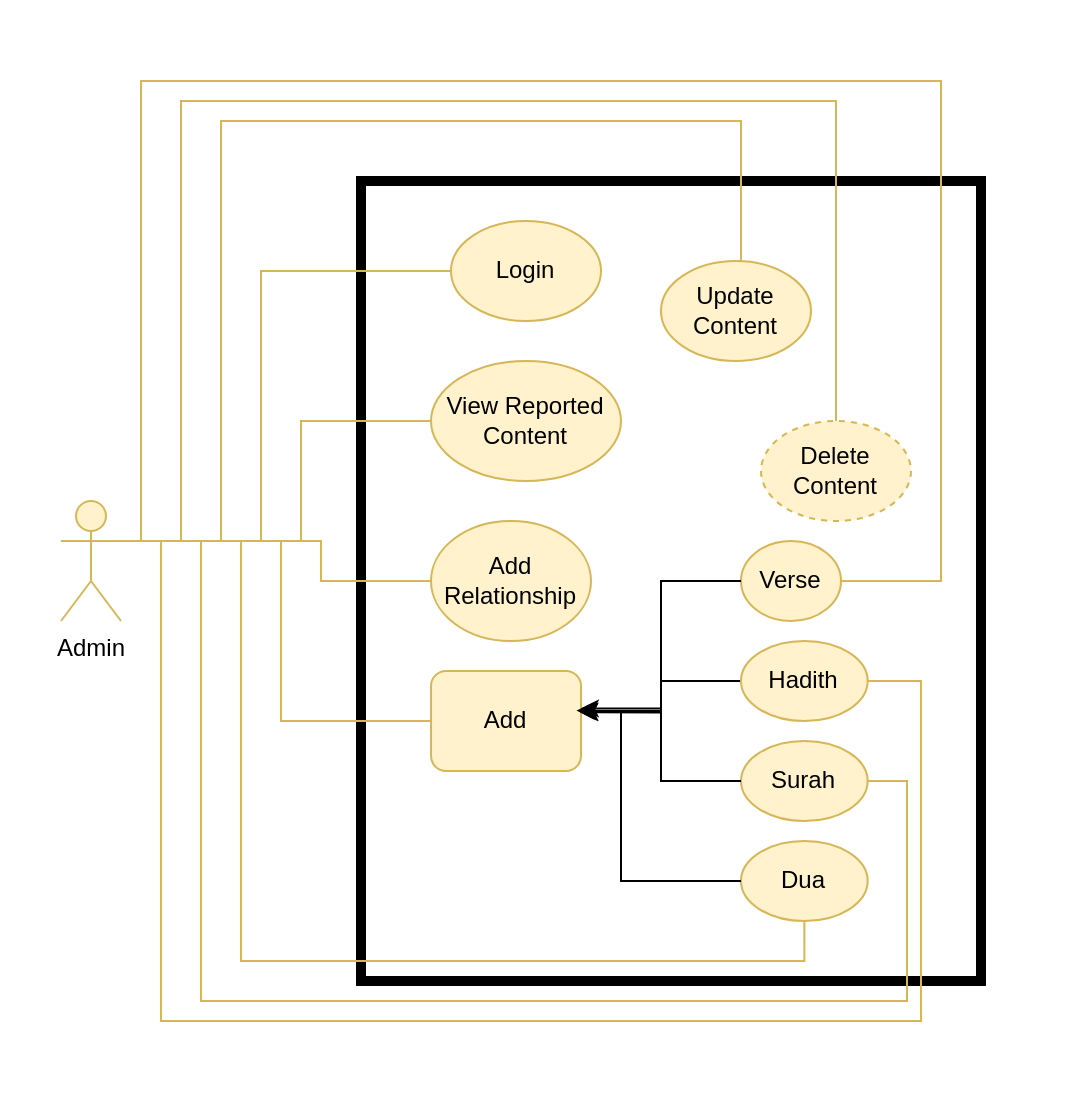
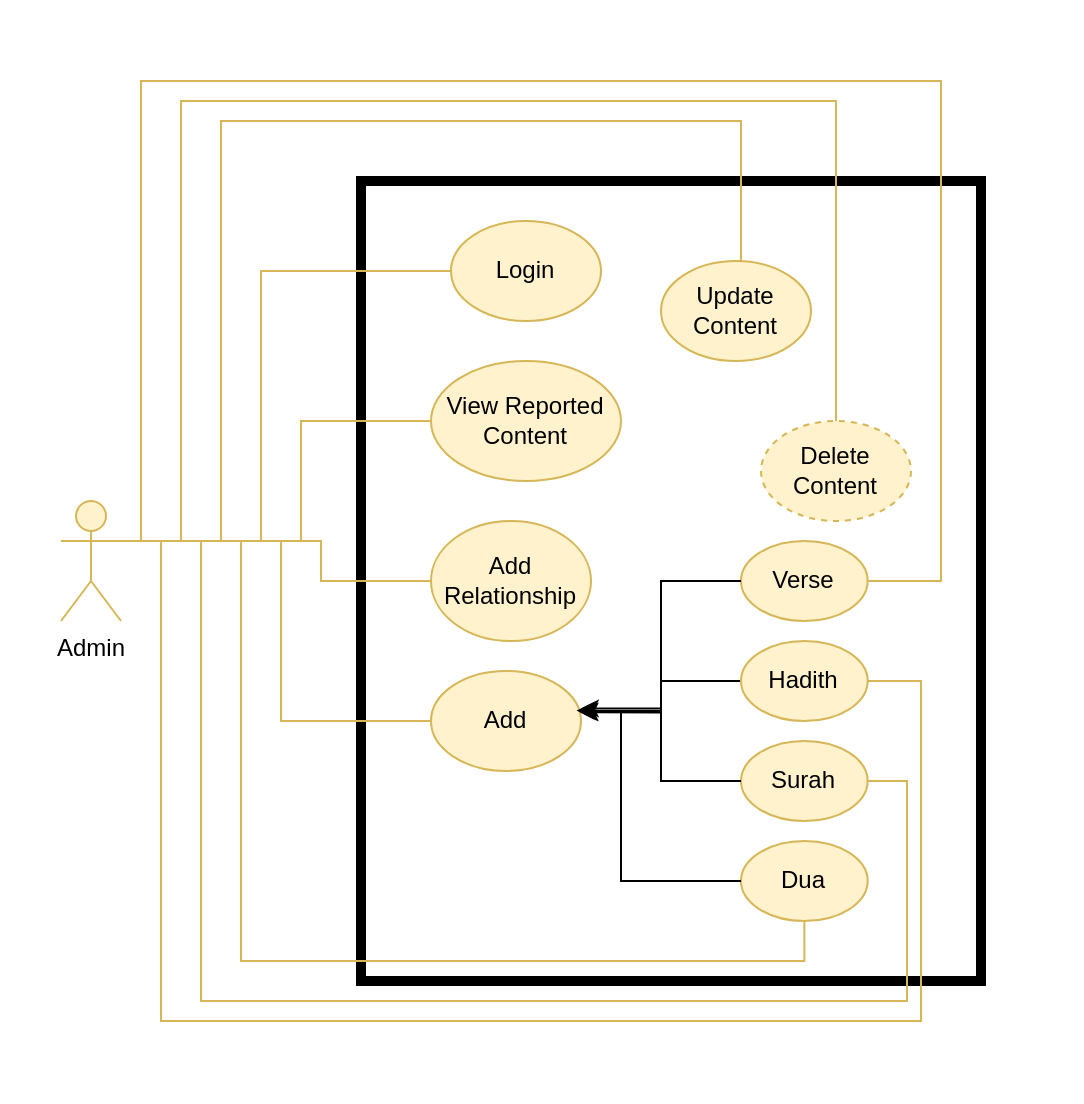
(791, 581) -> (804, 581)
(506, 721) -> (506, 721)
